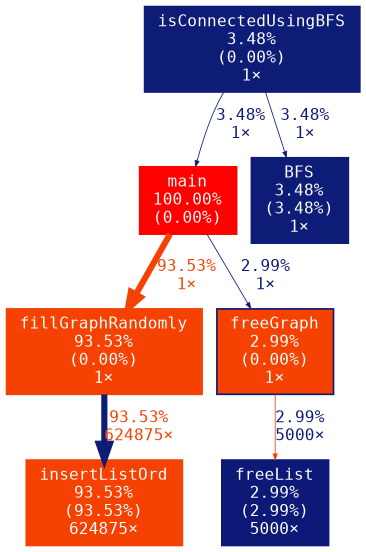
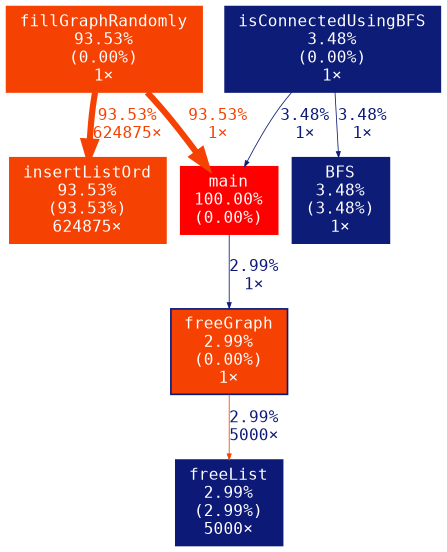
(153, 264) -> (173, 122)
(104, 419) -> (92, 117)
